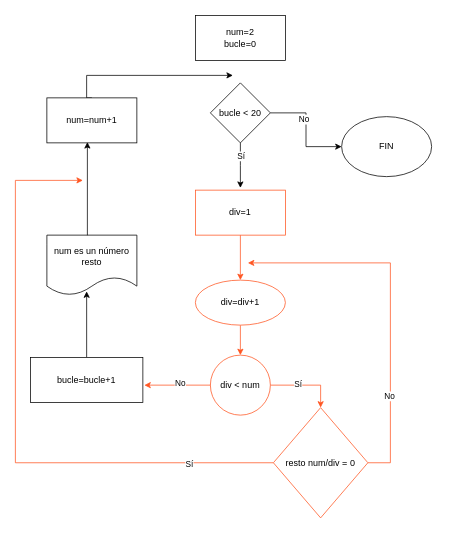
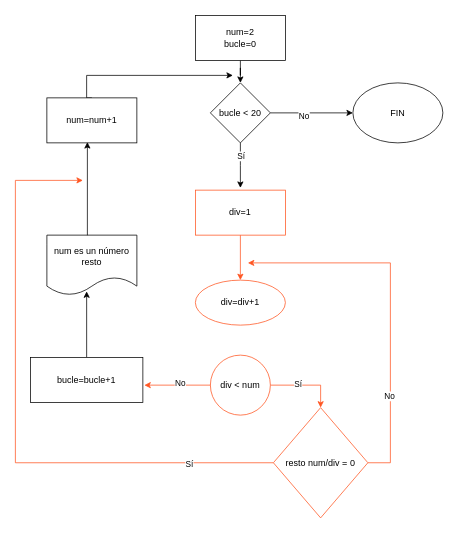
none -> (240, 74)
(387, 147) -> (398, 113)
(240, 337) -> none
